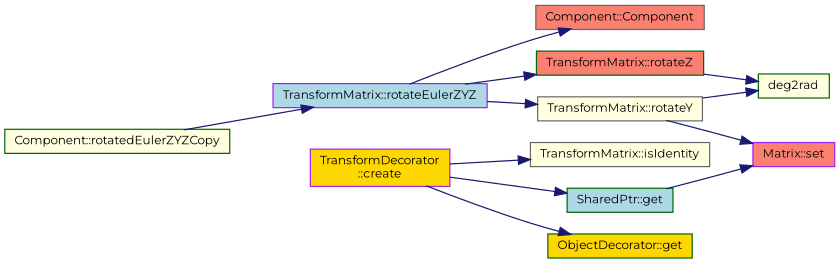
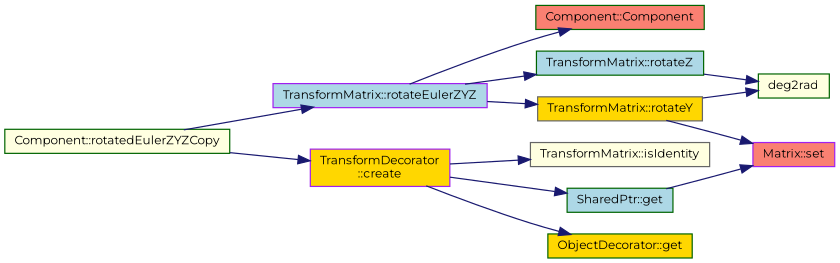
(620, 17) -> (620, 17)
(620, 63) -> (620, 63)
(620, 109) -> (620, 109)
none -> (264, 156)
